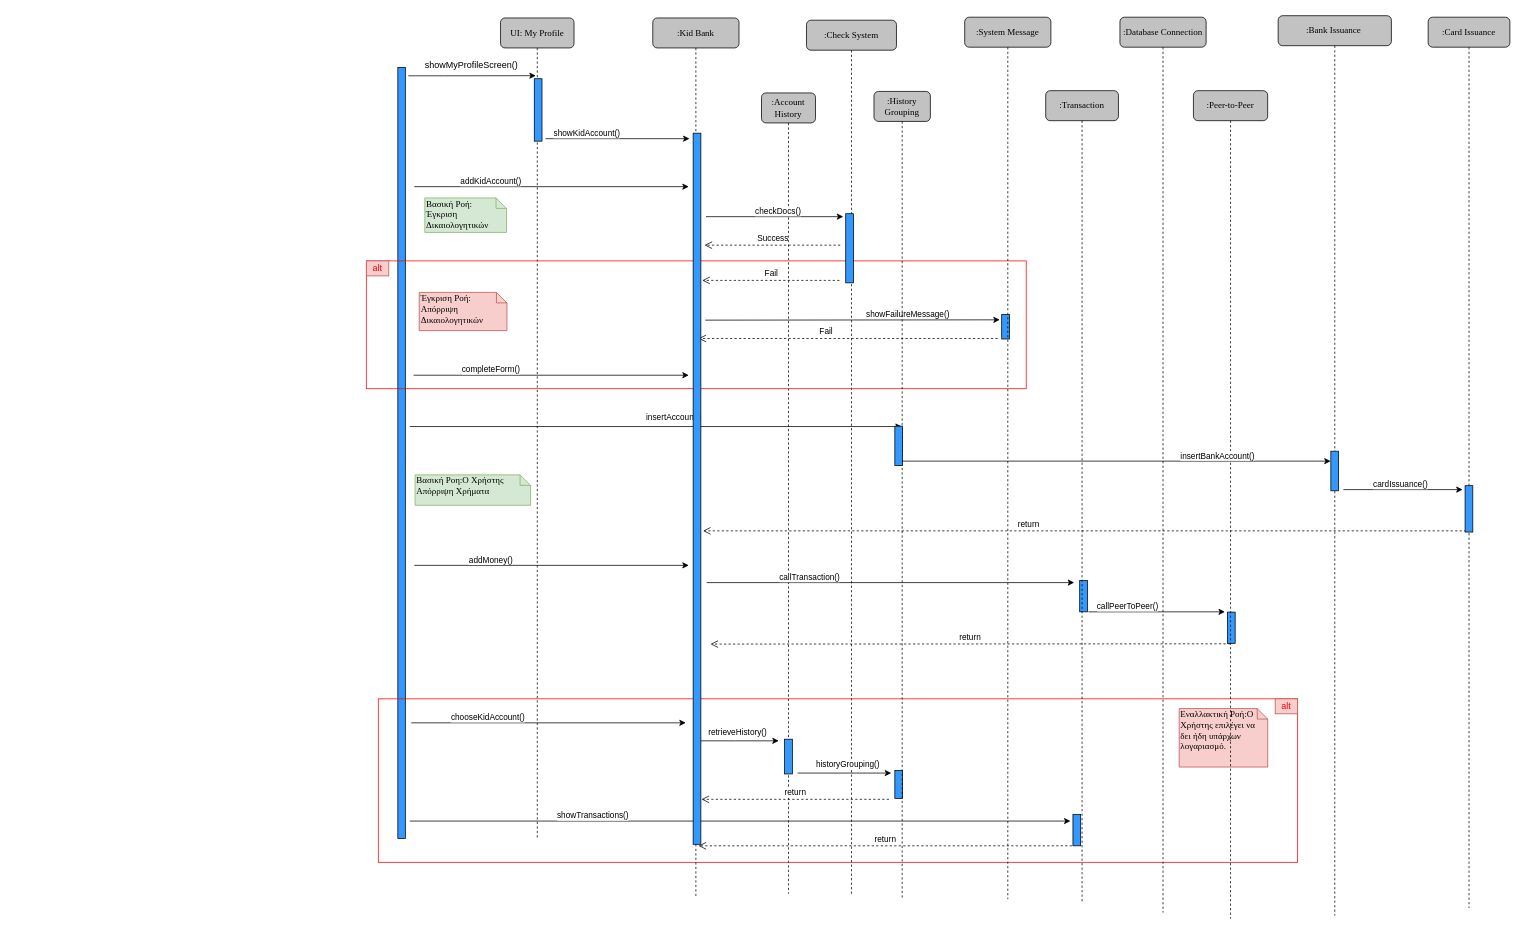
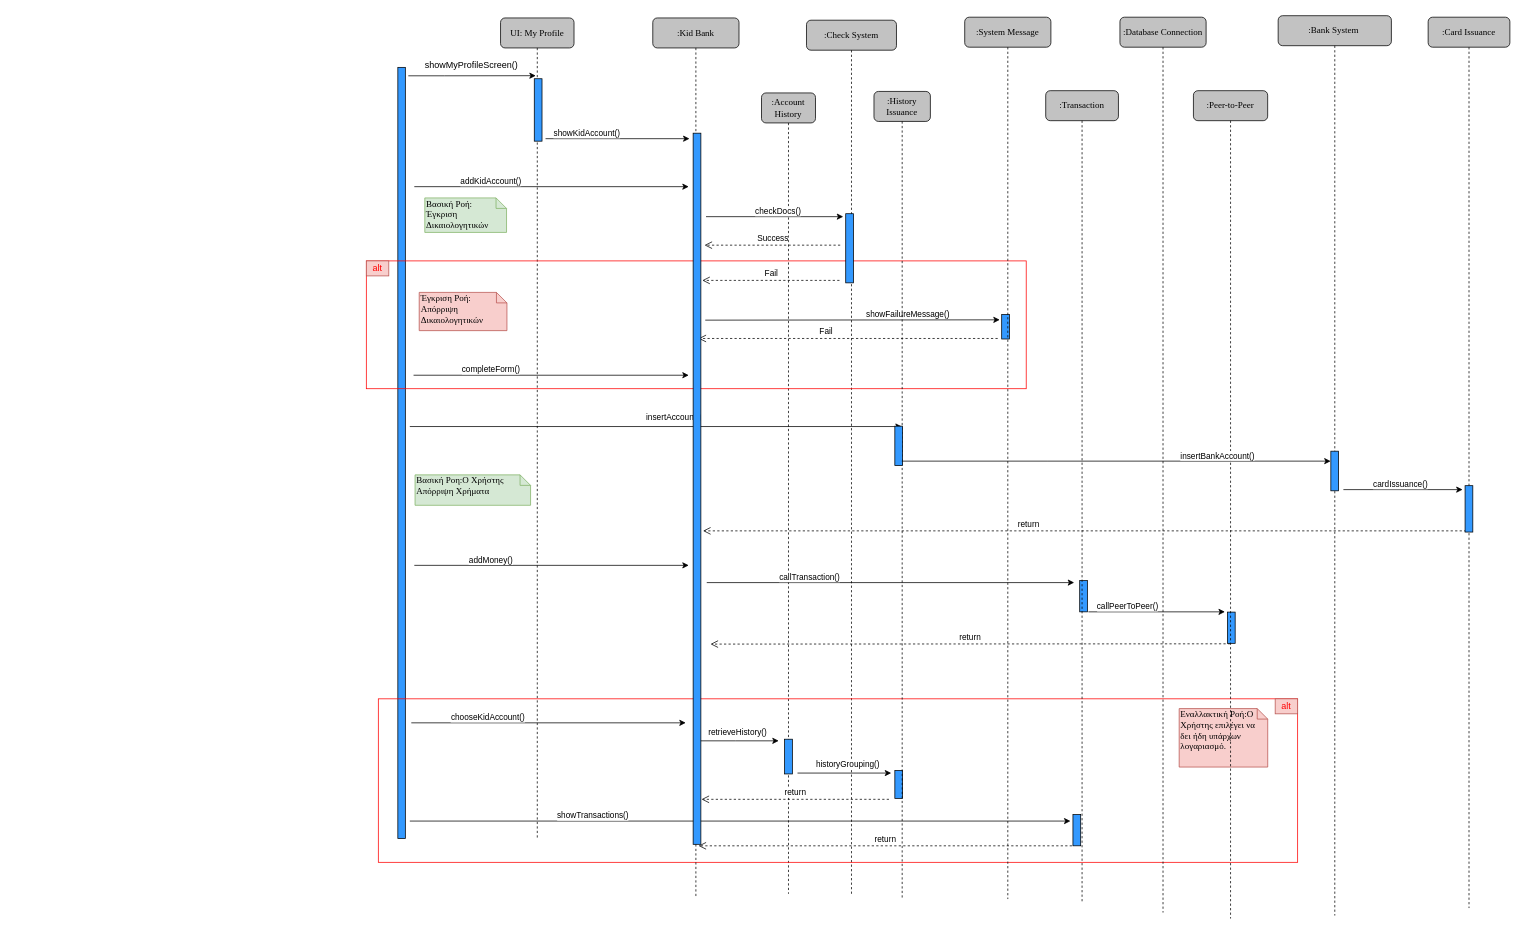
(1335, 30) -> (1335, 30)
(902, 106) -> (902, 106)
